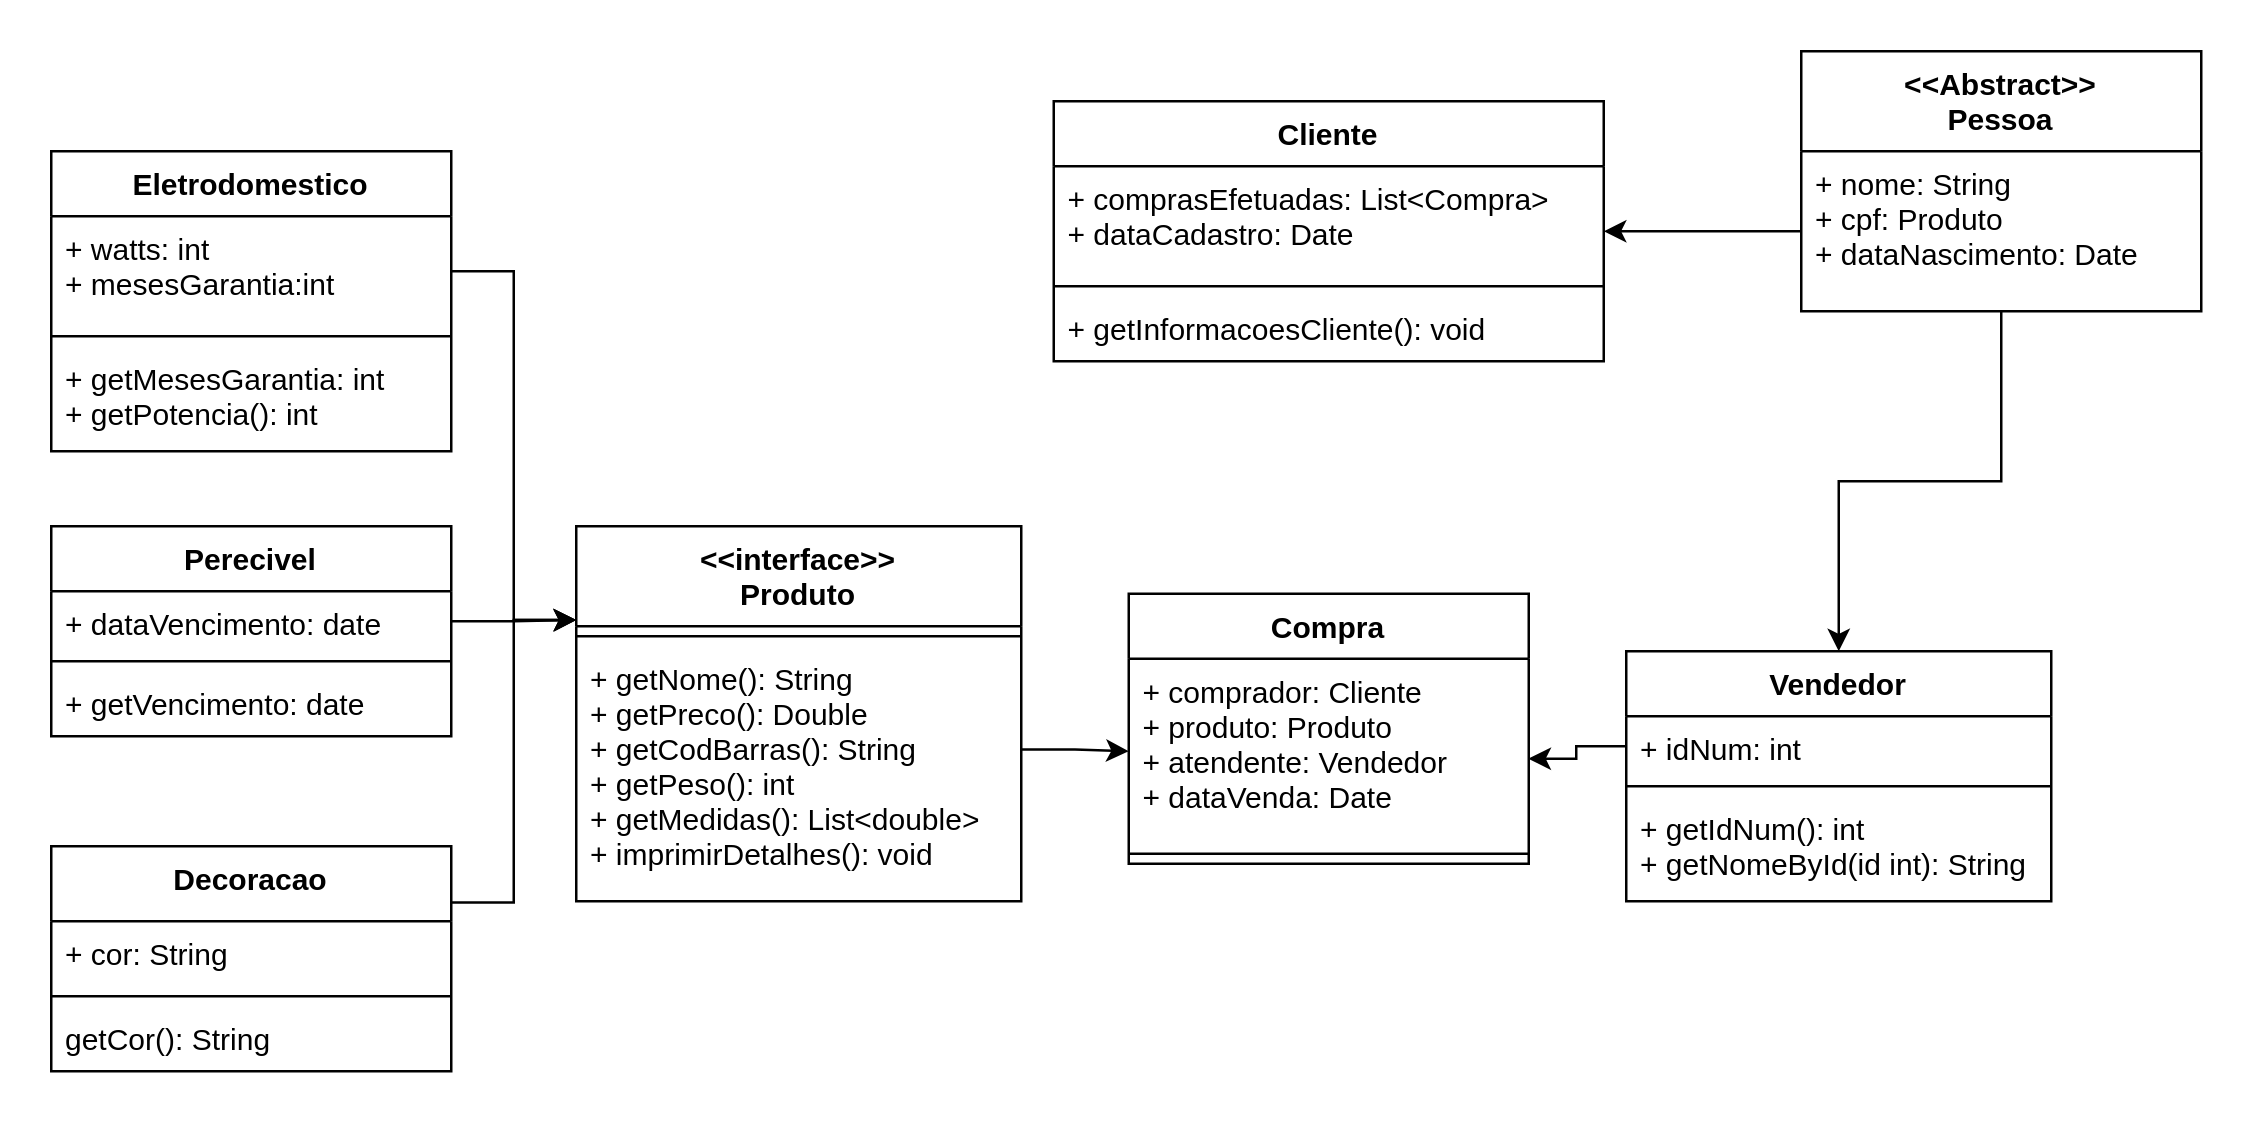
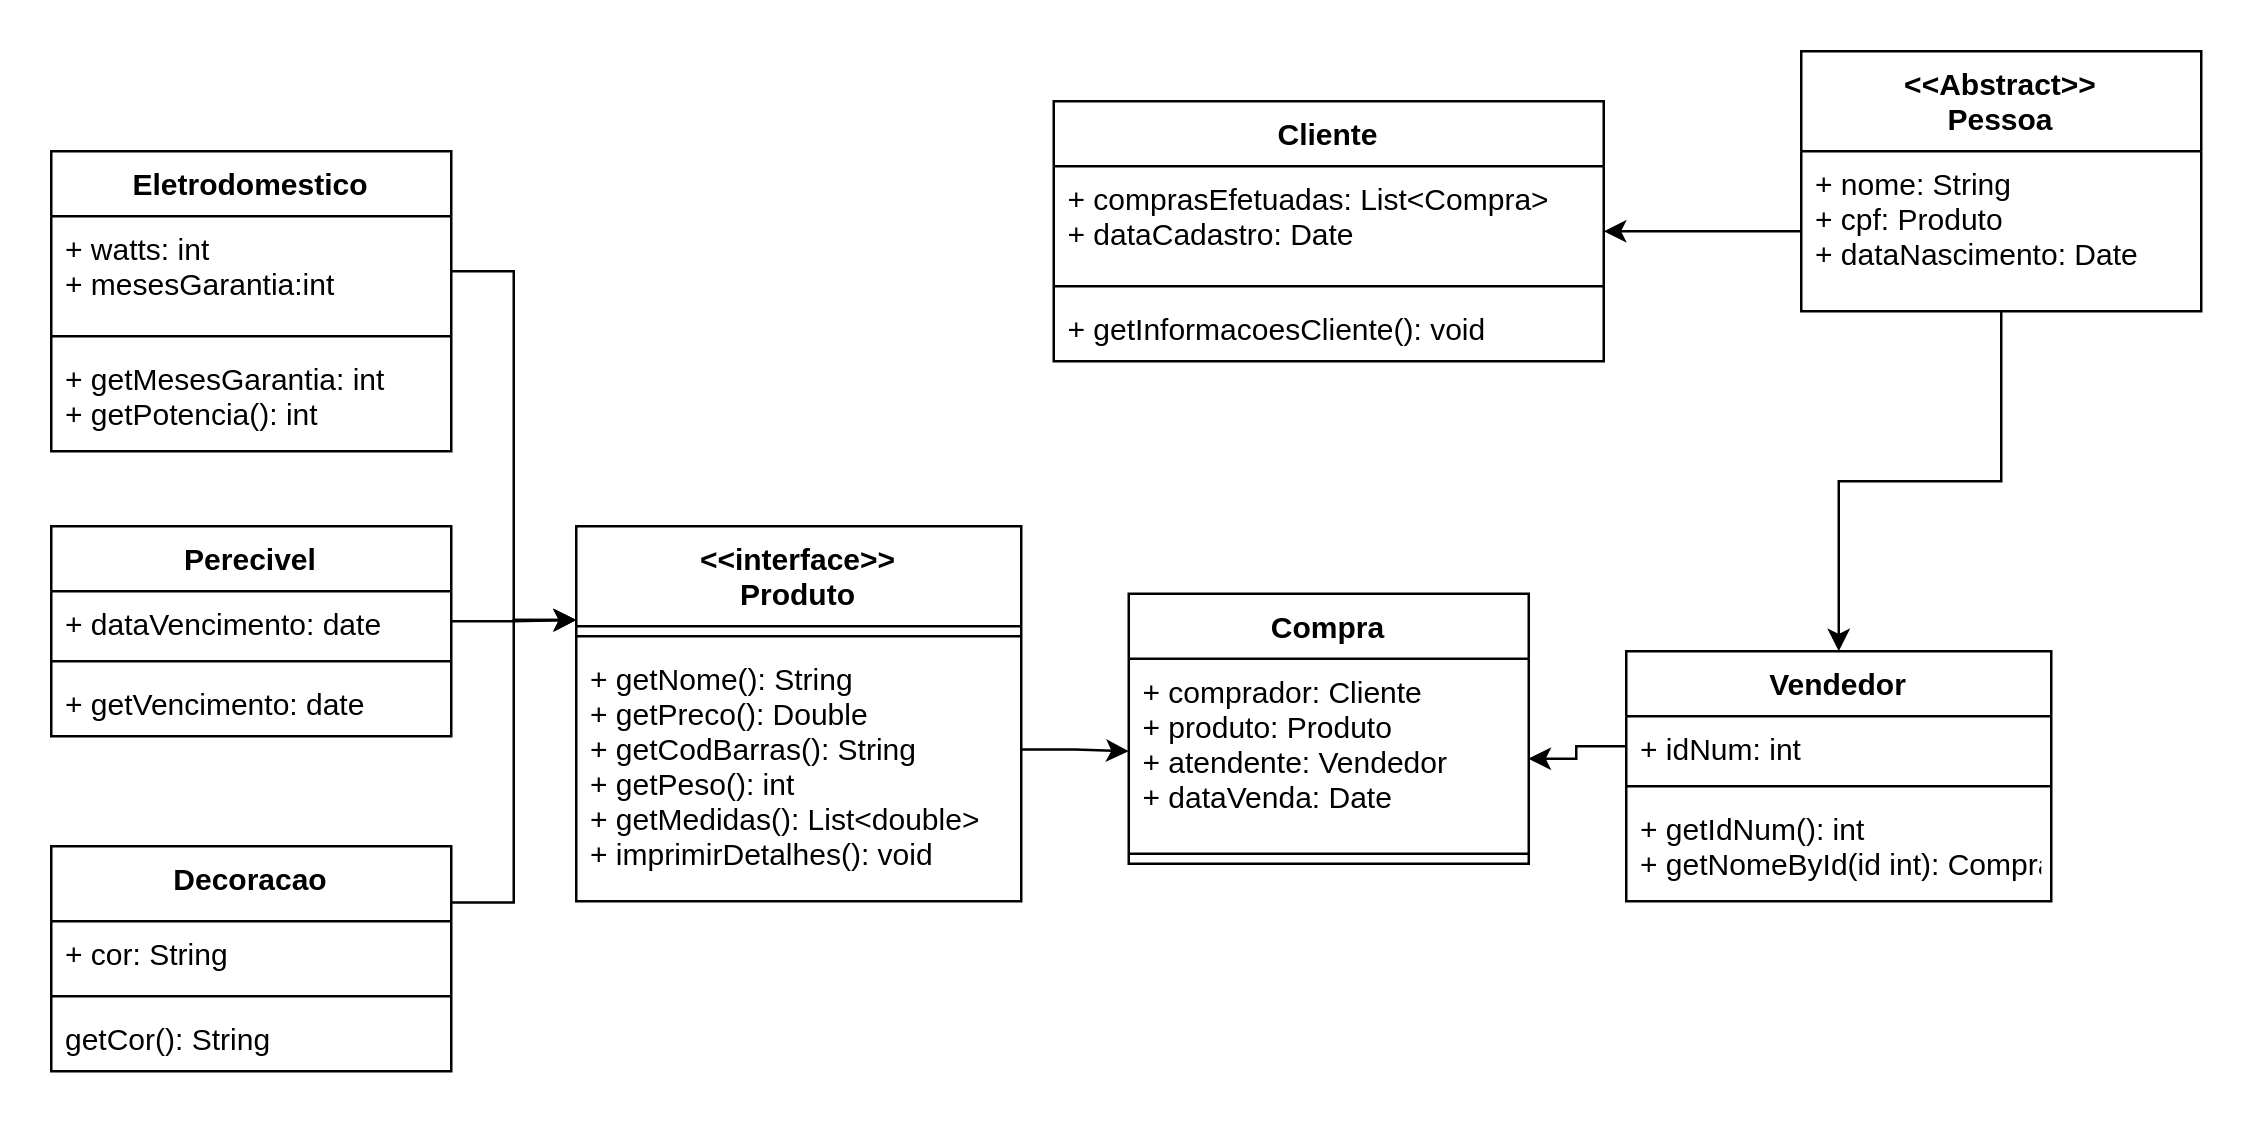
(1767, 830) -> (1767, 830)
